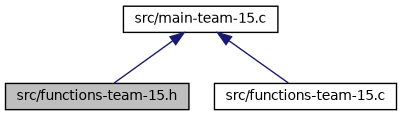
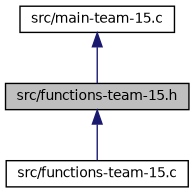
(259, 62) -> (97, 142)
